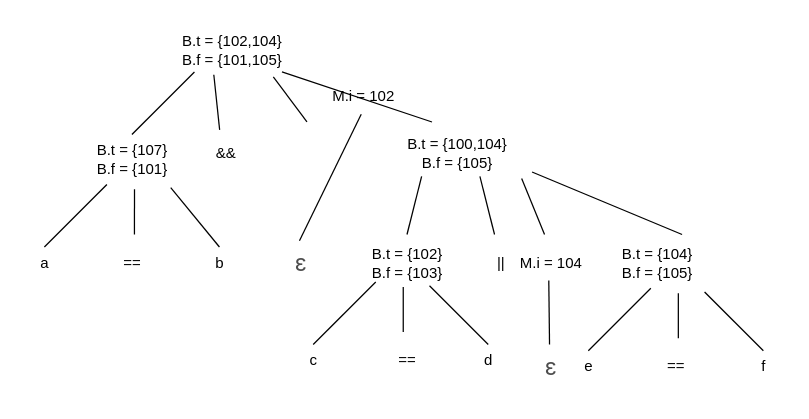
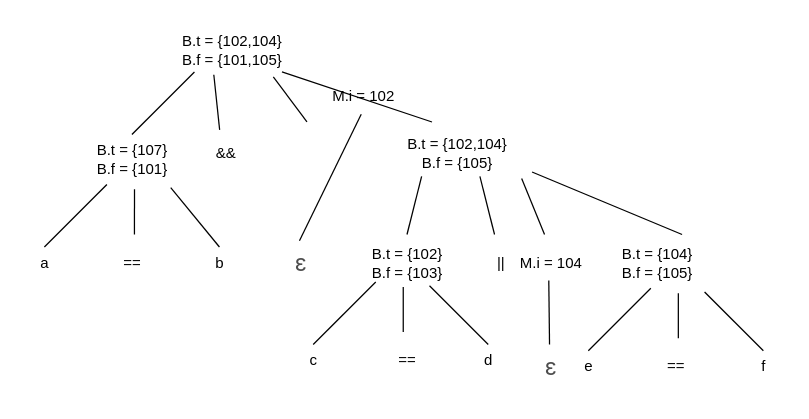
(458, 153) -> (458, 153)
